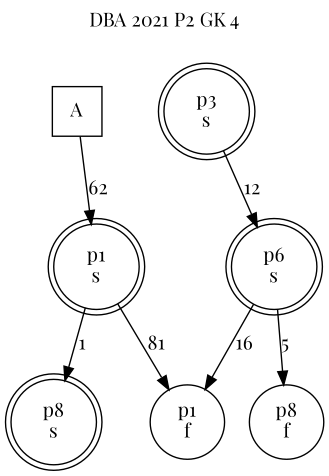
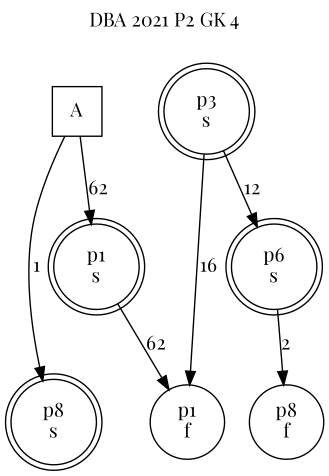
(77, 337) -> (30, 249)
(233, 341) -> (197, 263)
(156, 344) -> (156, 344)
(286, 344) -> (286, 344)
